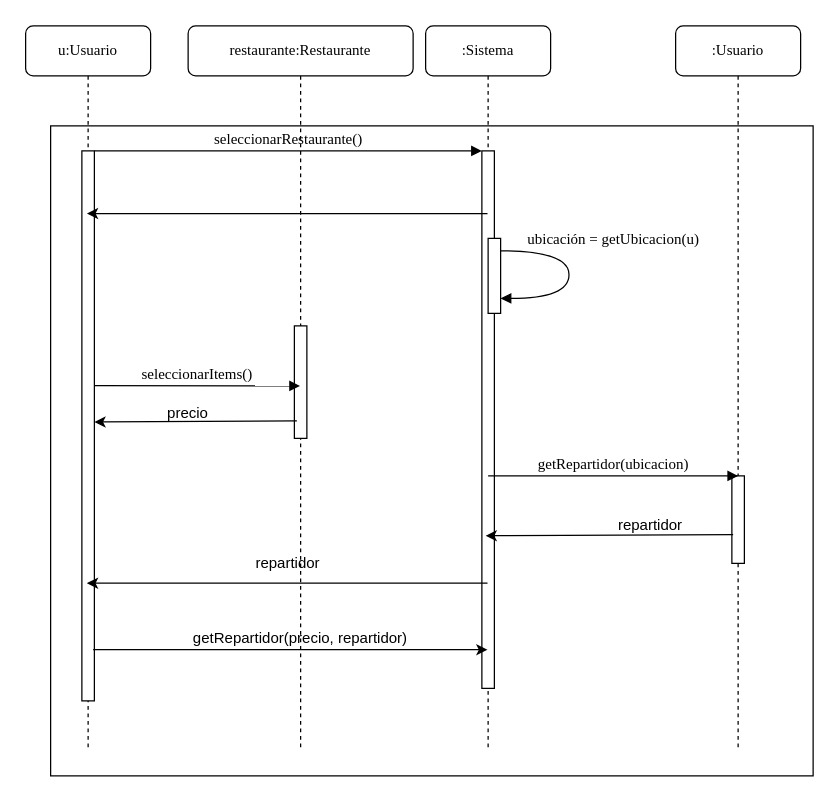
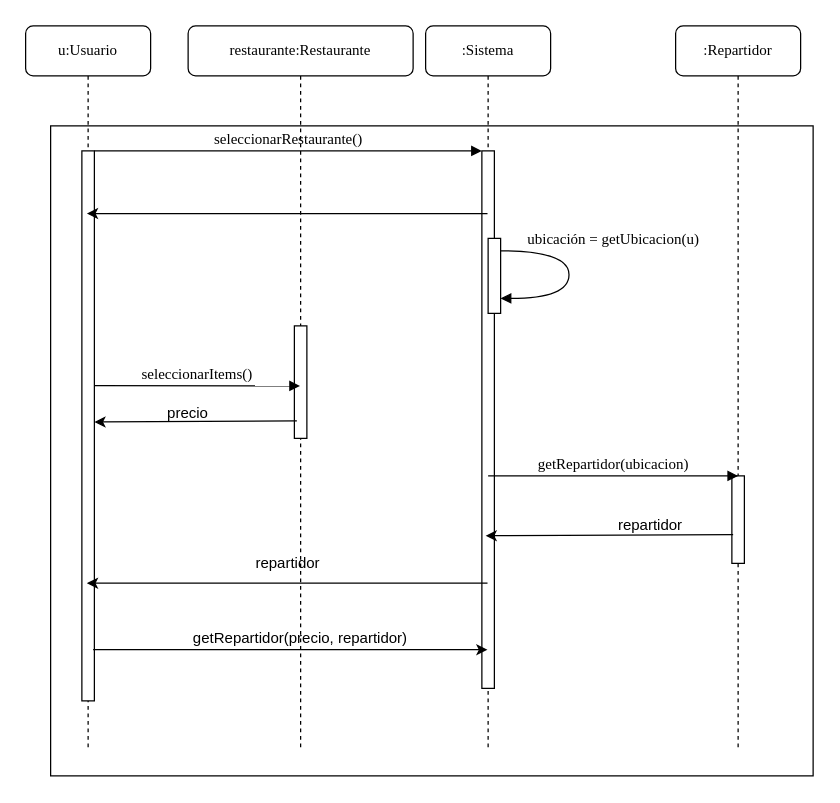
(738, 51) -> (738, 51)
